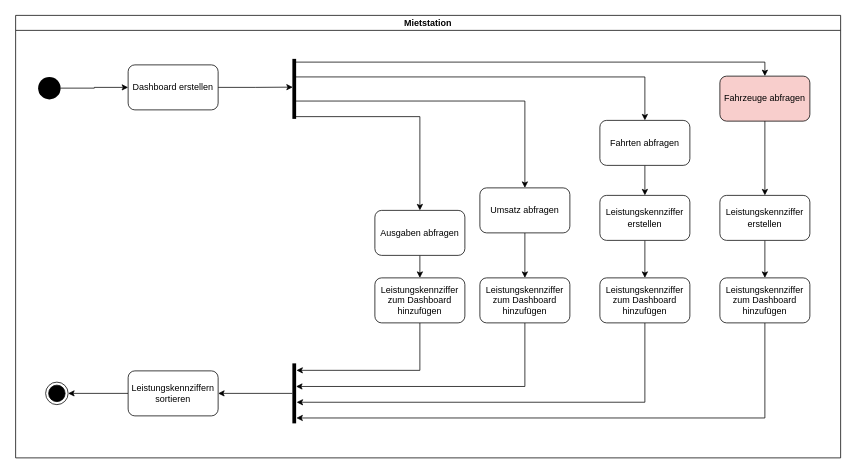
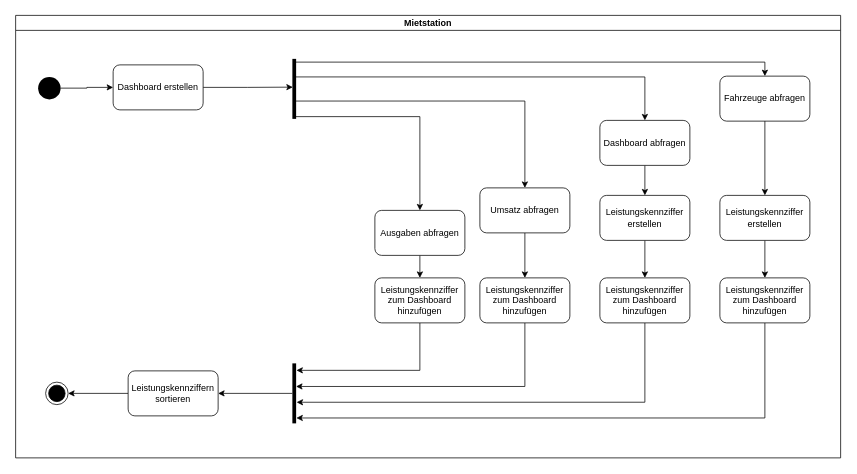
(173, 87) -> (158, 87)
(765, 99) -> (765, 99)
(645, 143) -> (645, 143)
